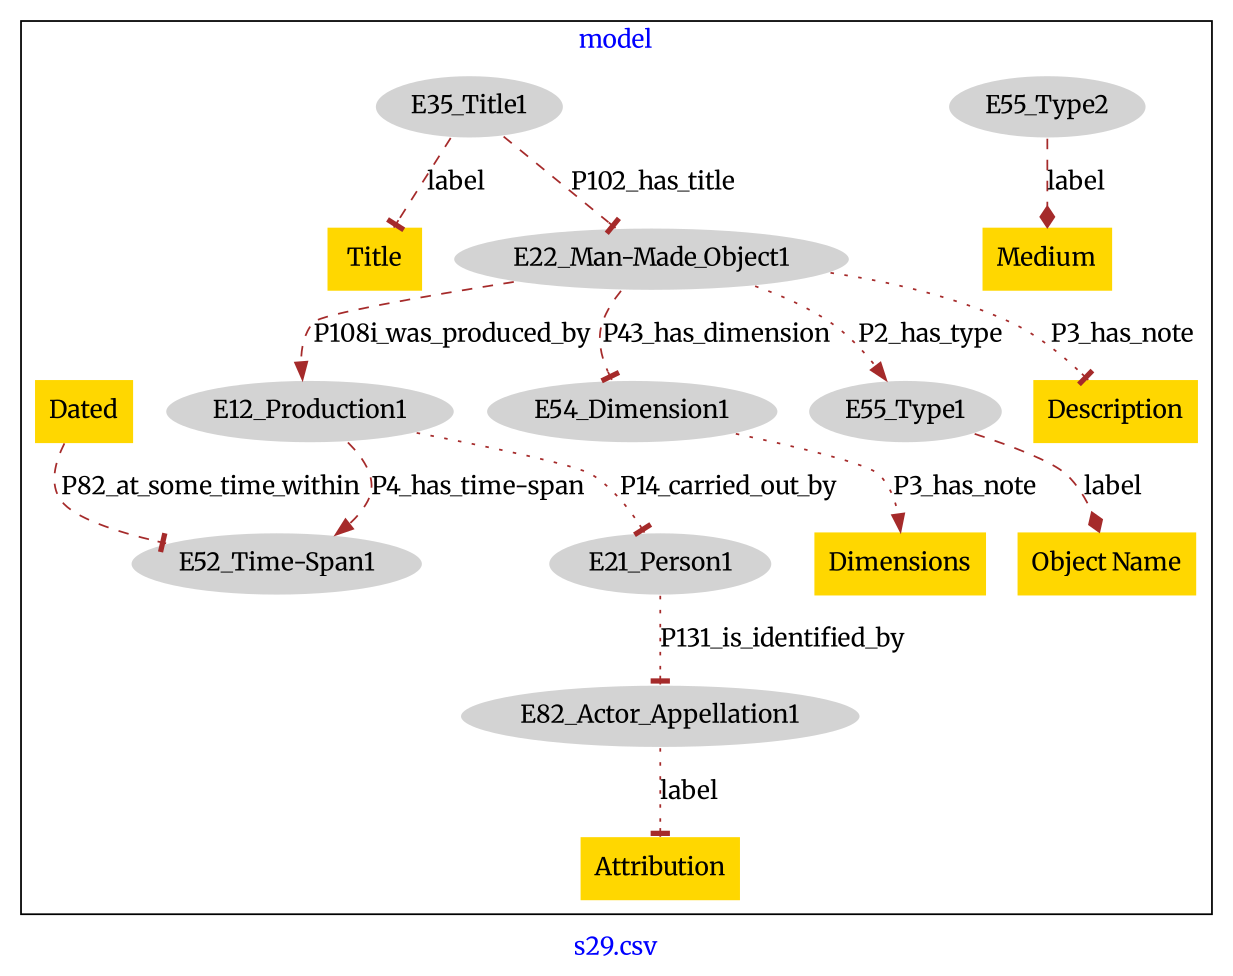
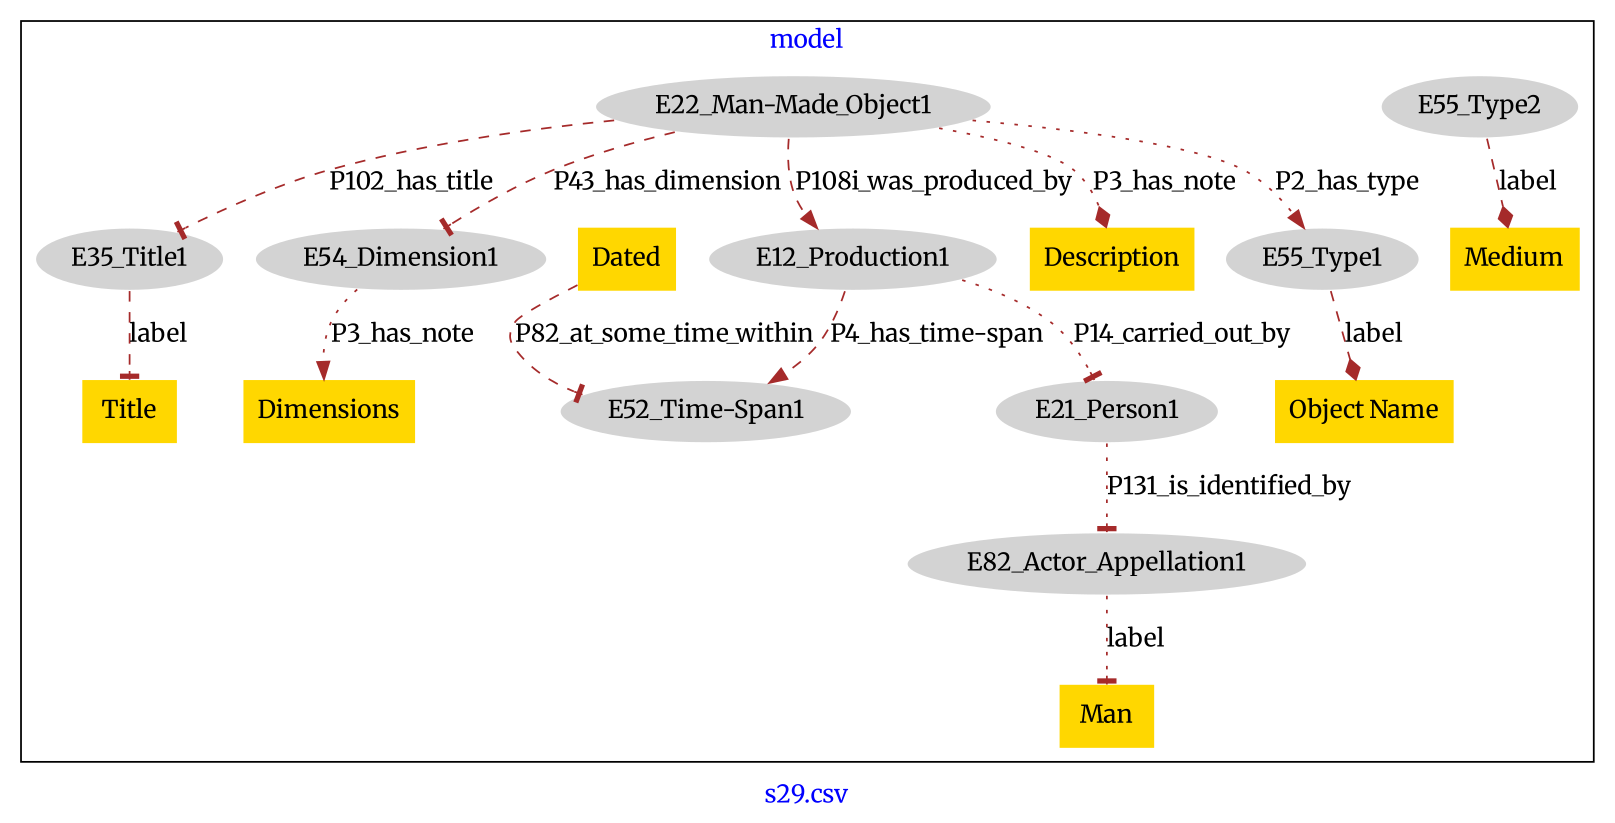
(556, 179) -> (394, 154)
(964, 304) -> (1030, 150)
(660, 869) -> (1107, 716)
